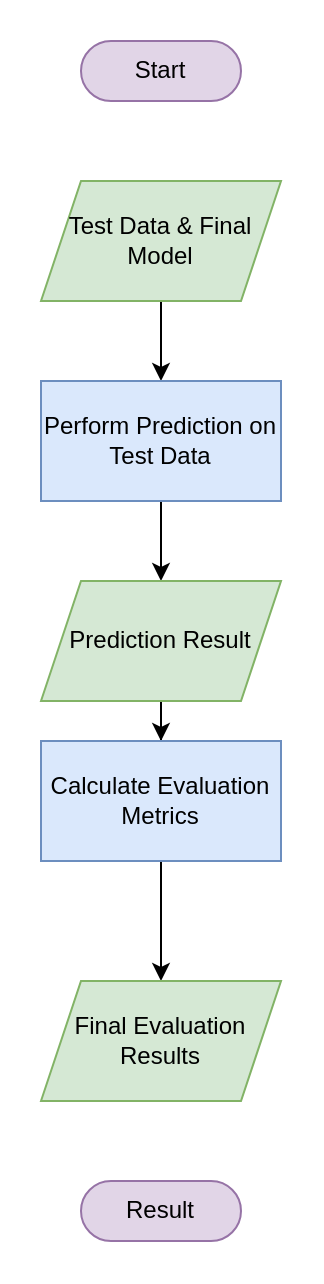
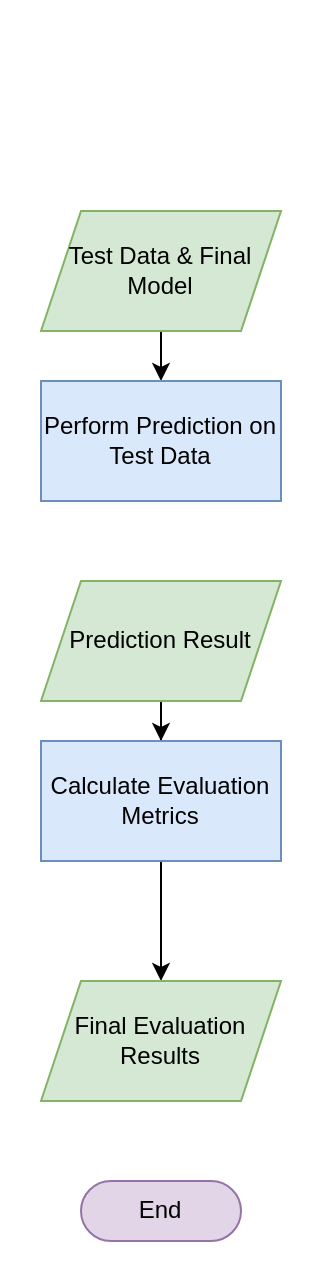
(161, 71) -> none
(161, 241) -> (161, 271)
(161, 534) -> none
(161, 1211) -> (161, 1211)
